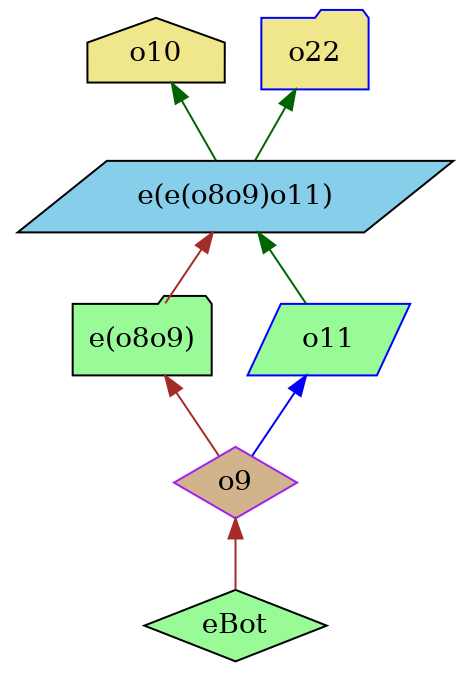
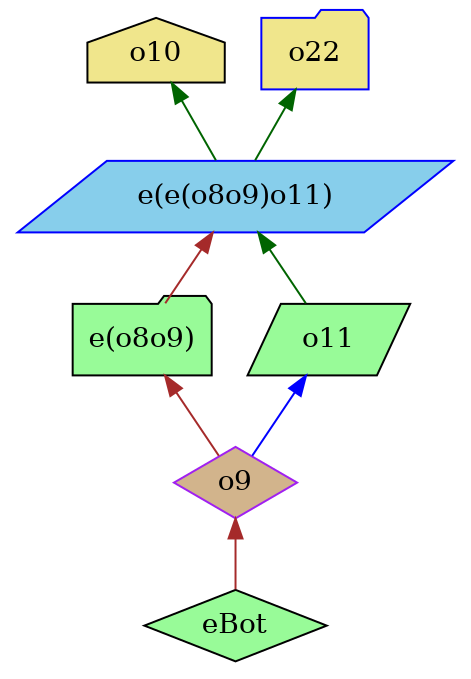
(236, 197) -> (236, 197)
(329, 340) -> (329, 340)
